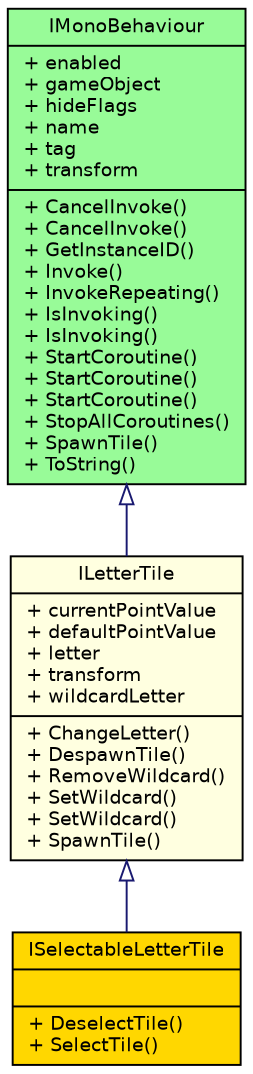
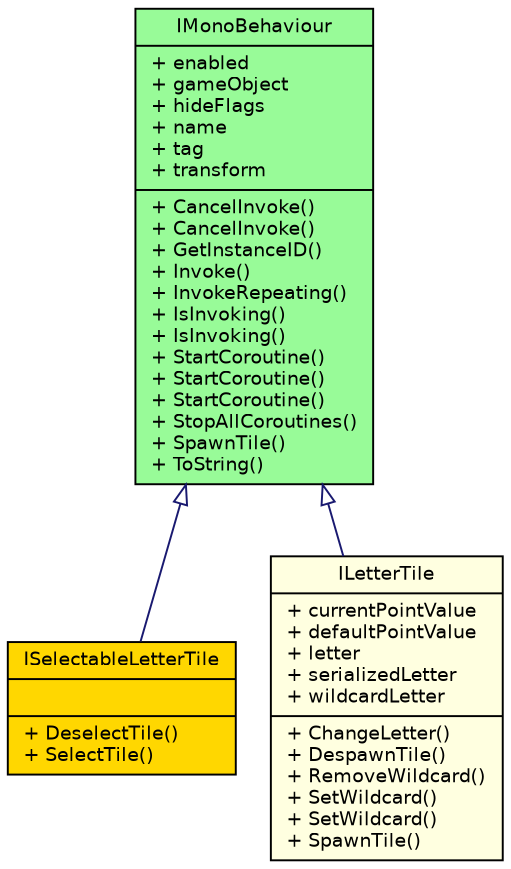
(85, 675) -> (372, 675)
(127, 907) -> (161, 573)
